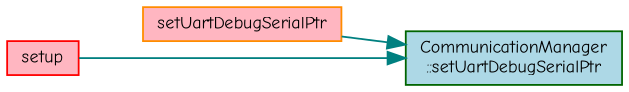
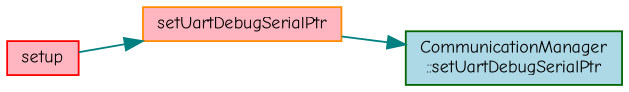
(233, 58) -> (102, 48)
